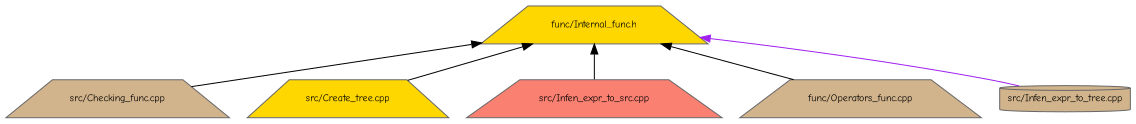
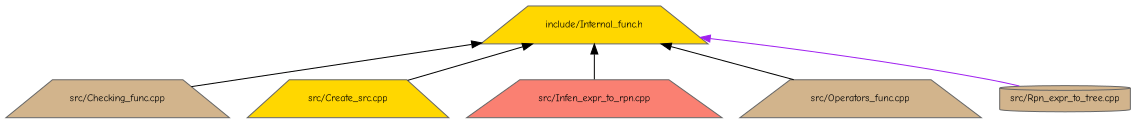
(594, 25) -> (594, 25)
(348, 99) -> (348, 99)
(594, 99) -> (594, 99)
(861, 99) -> (861, 99)
(1065, 99) -> (1065, 99)
